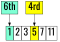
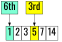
(34, 8) -> (34, 8)
(52, 33) -> (52, 33)
